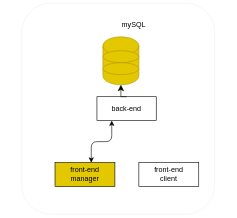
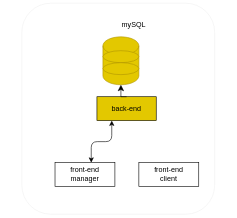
(127, 109) -> (127, 109)
(85, 175) -> (85, 175)
